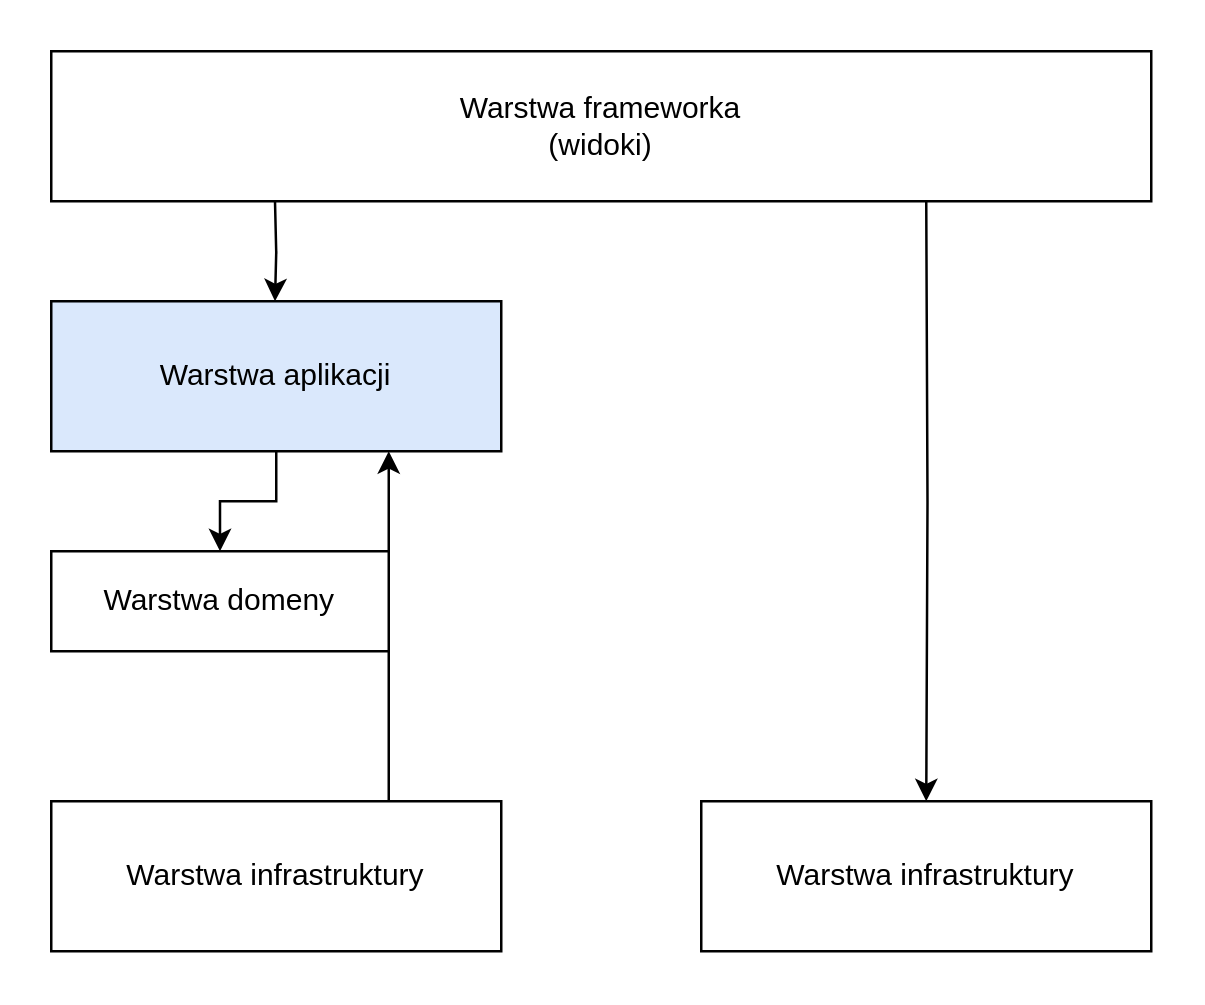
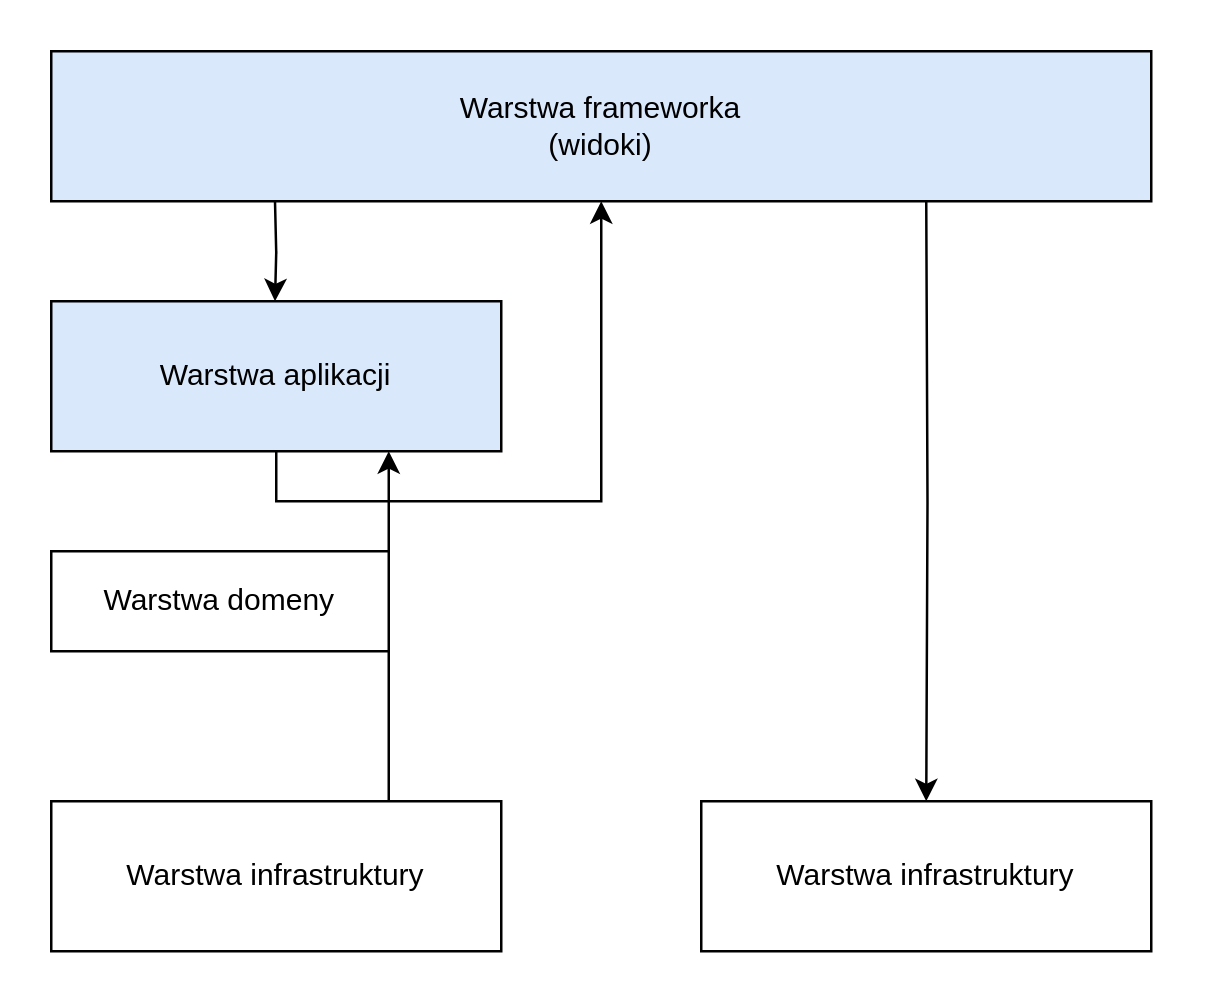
(601, 126) -> (601, 126)
(233, 501) -> (601, 464)
